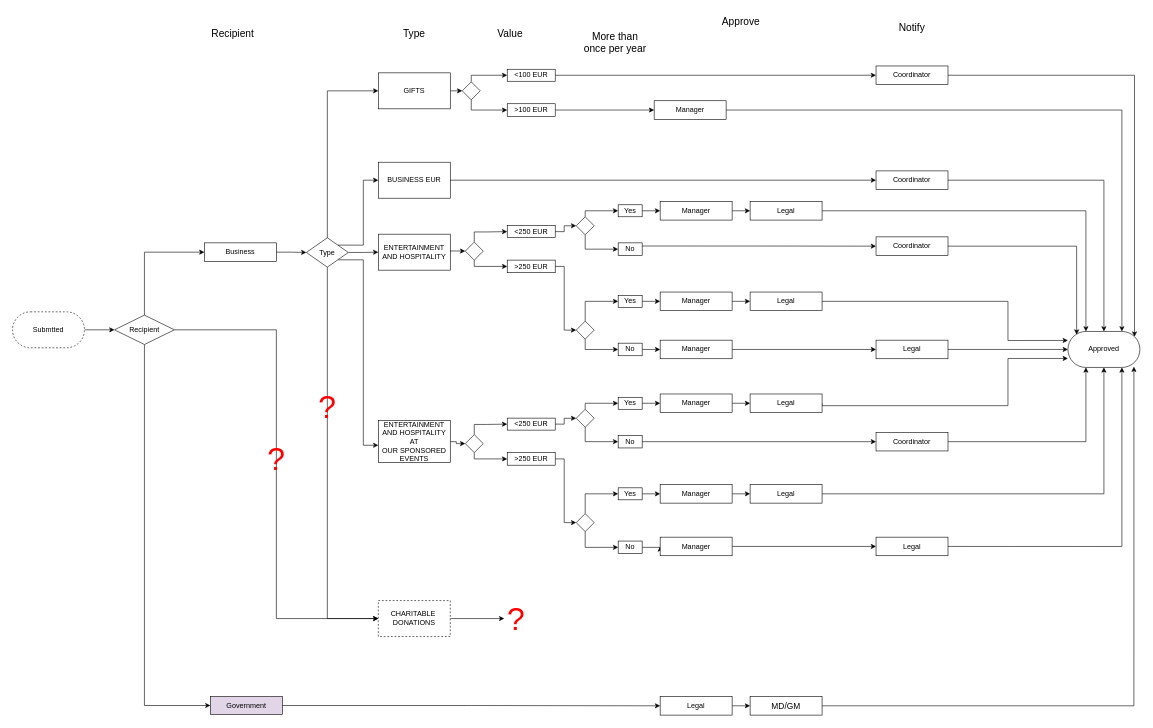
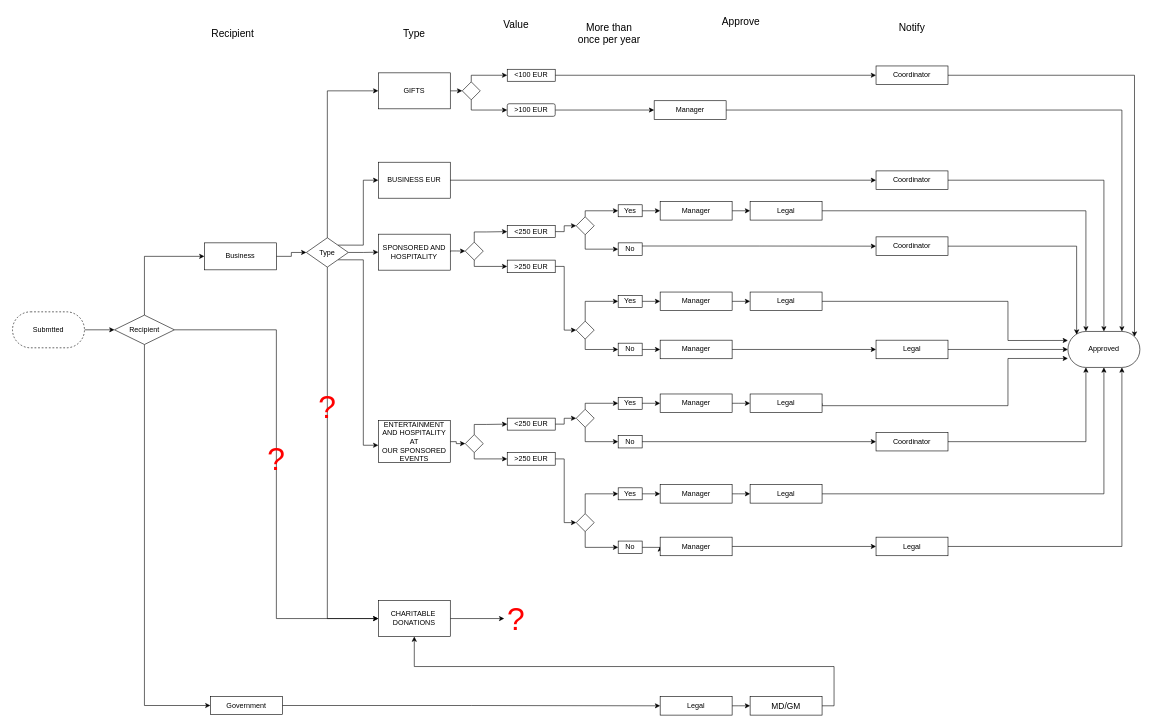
(510, 30) -> (516, 21)
(615, 39) -> (609, 30)
(531, 110) -> (531, 110)
(240, 252) -> (240, 257)
(414, 252) -> (414, 252)
(414, 619) -> (414, 619)
(246, 706) -> (246, 706)
(1134, 706) -> (623, 667)
